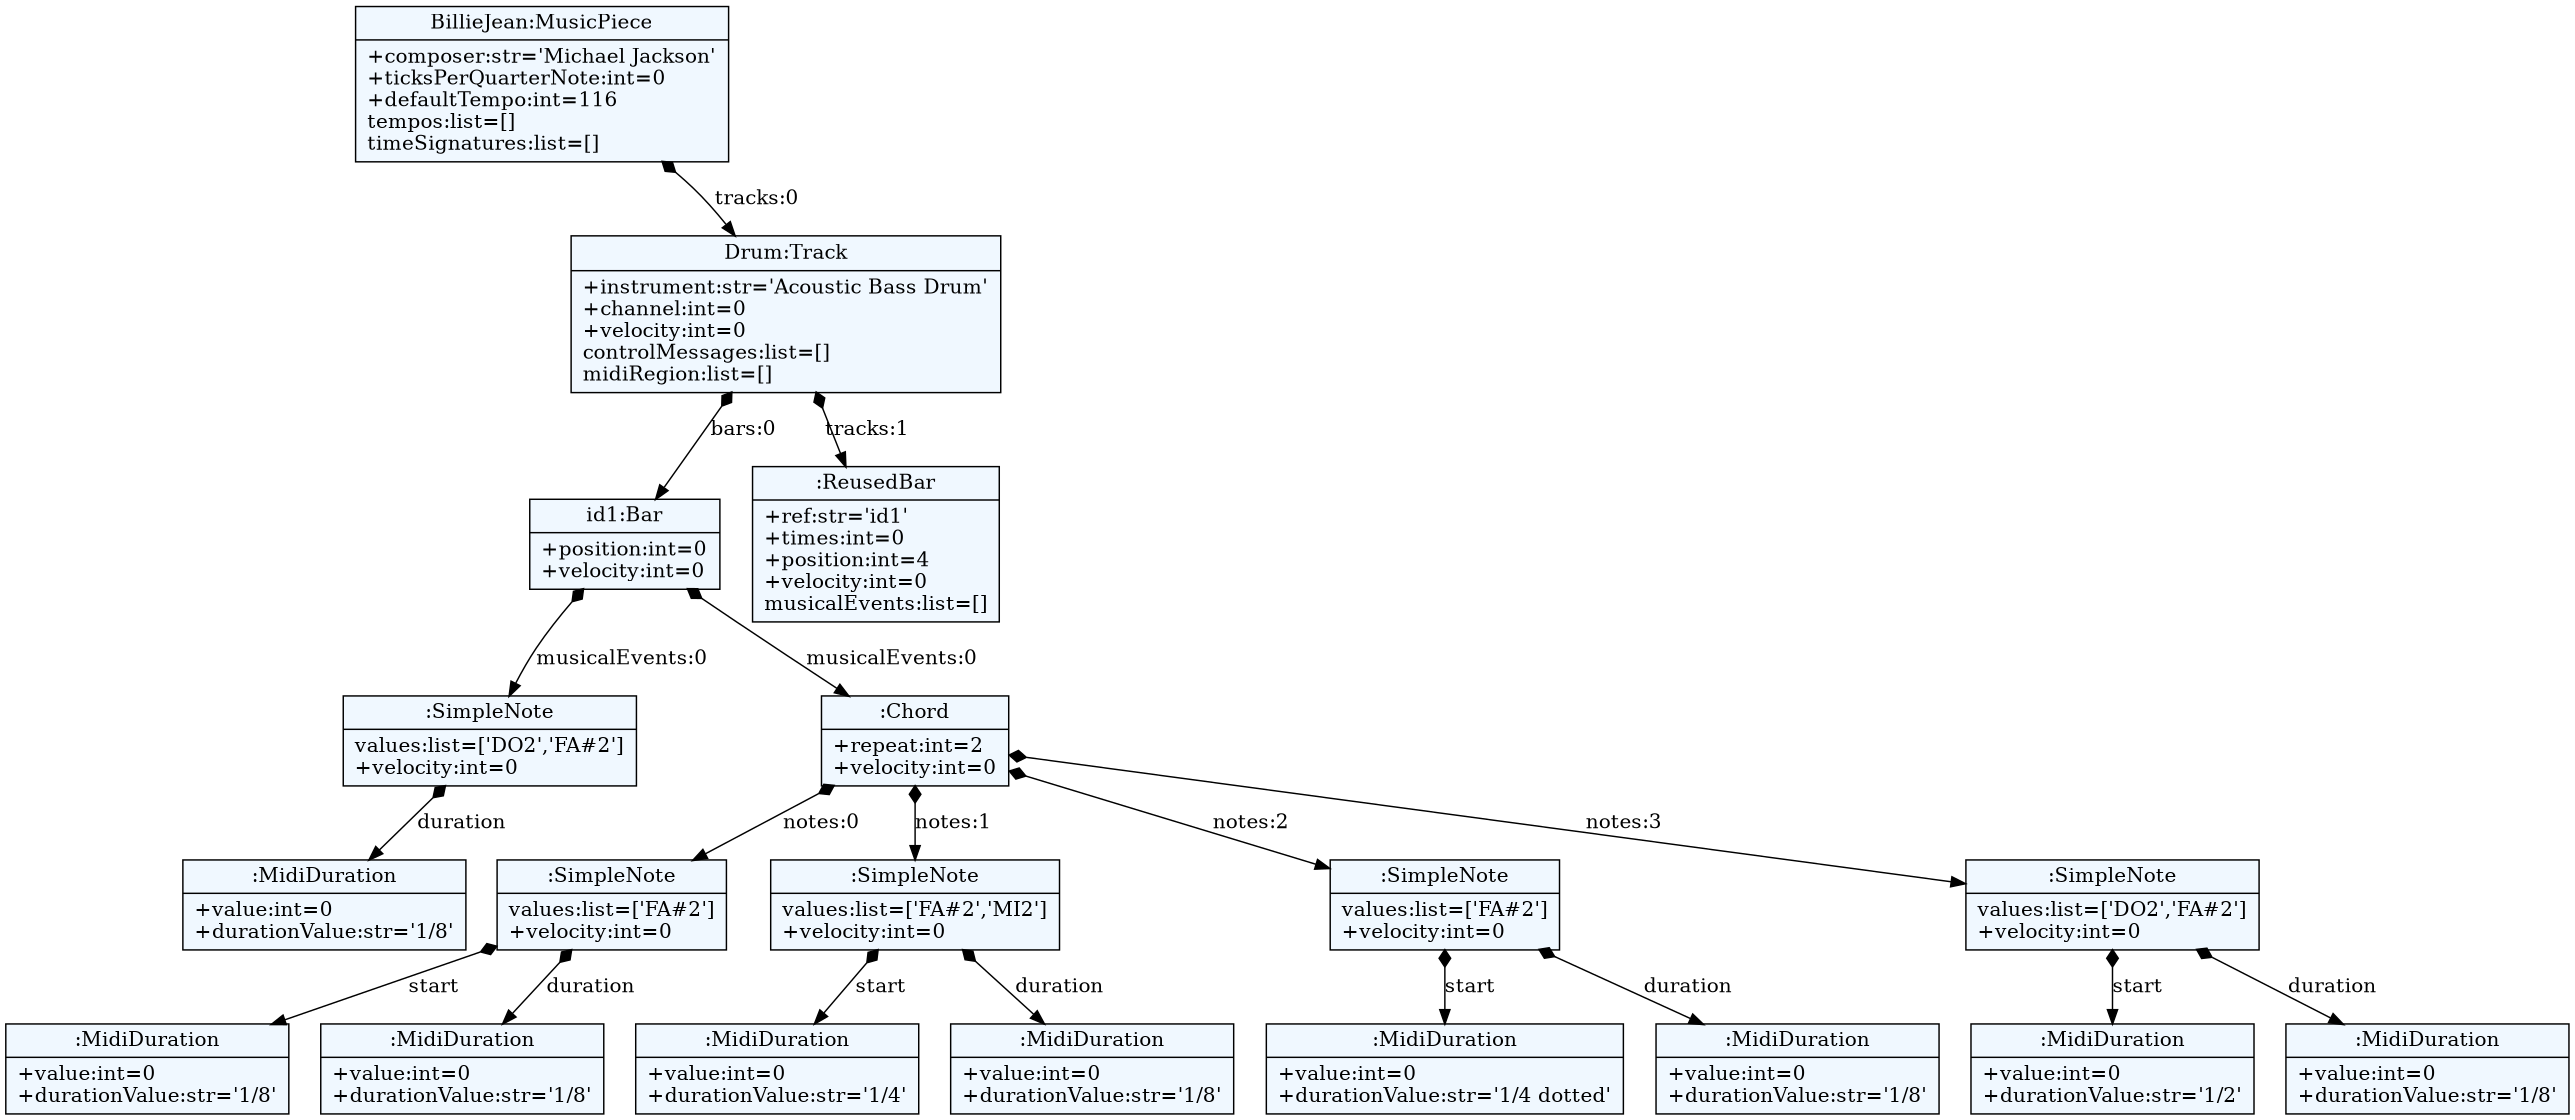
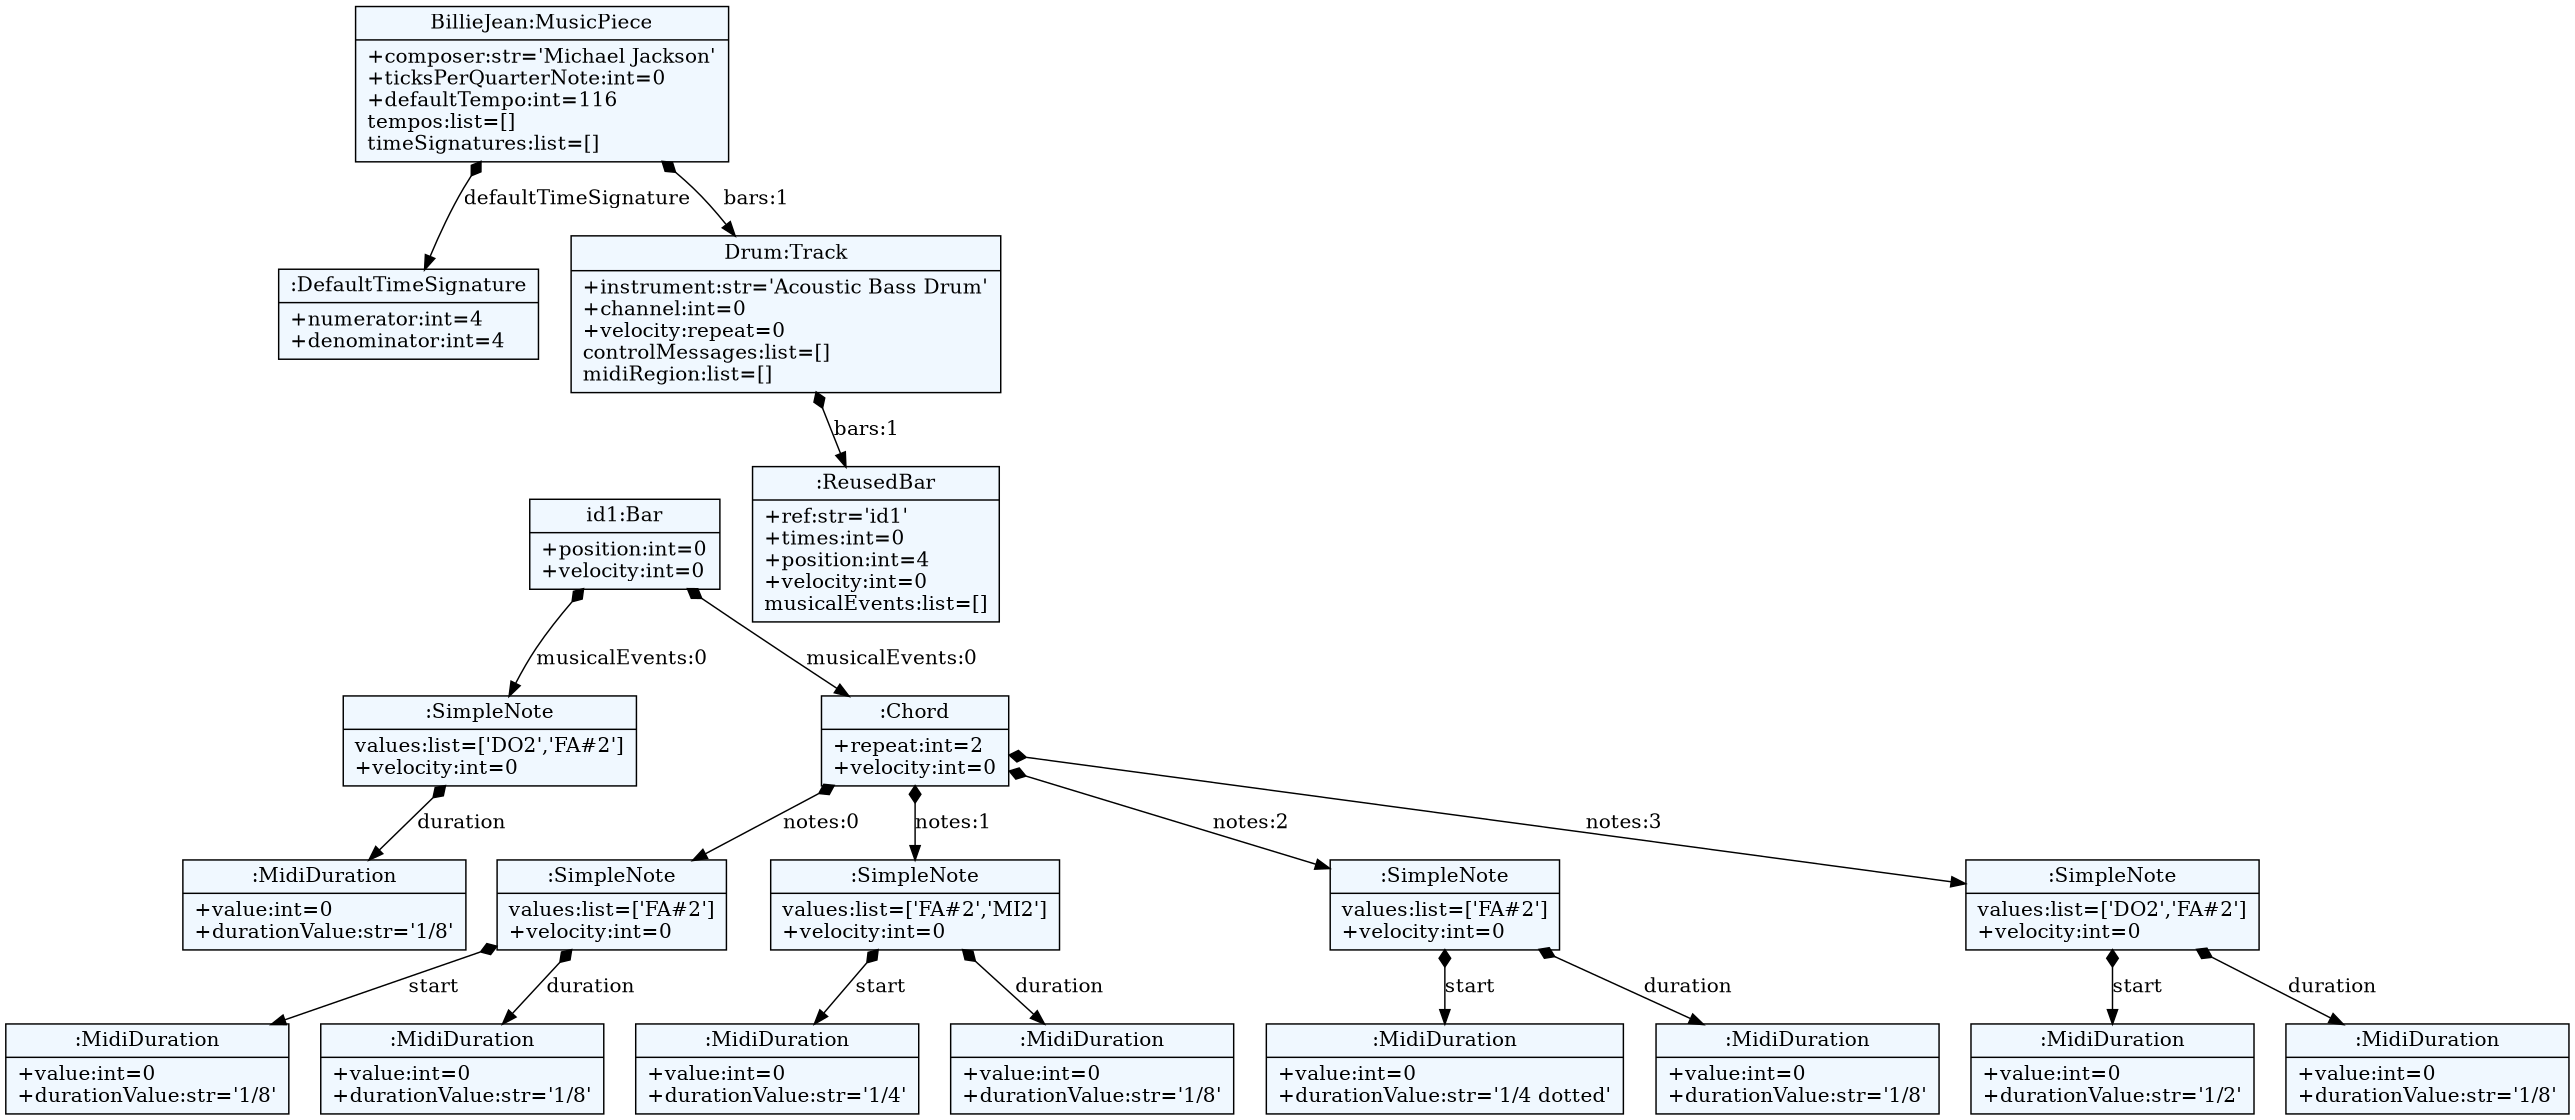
(757, 199) -> (757, 199)
none -> (409, 314)
(665, 331) -> (684, 331)
(867, 430) -> (867, 430)
(693, 447) -> none
